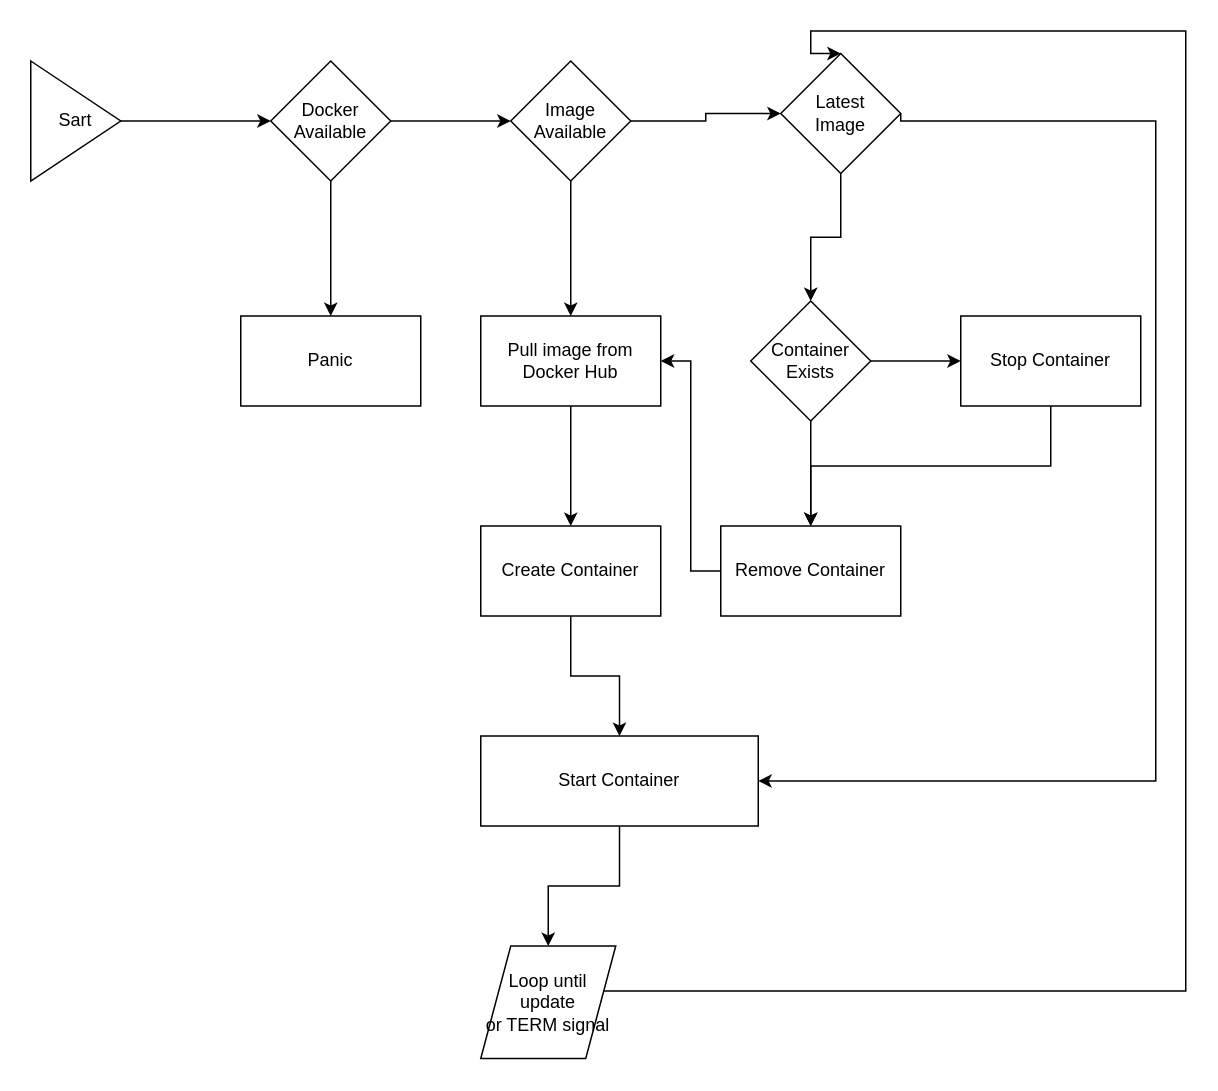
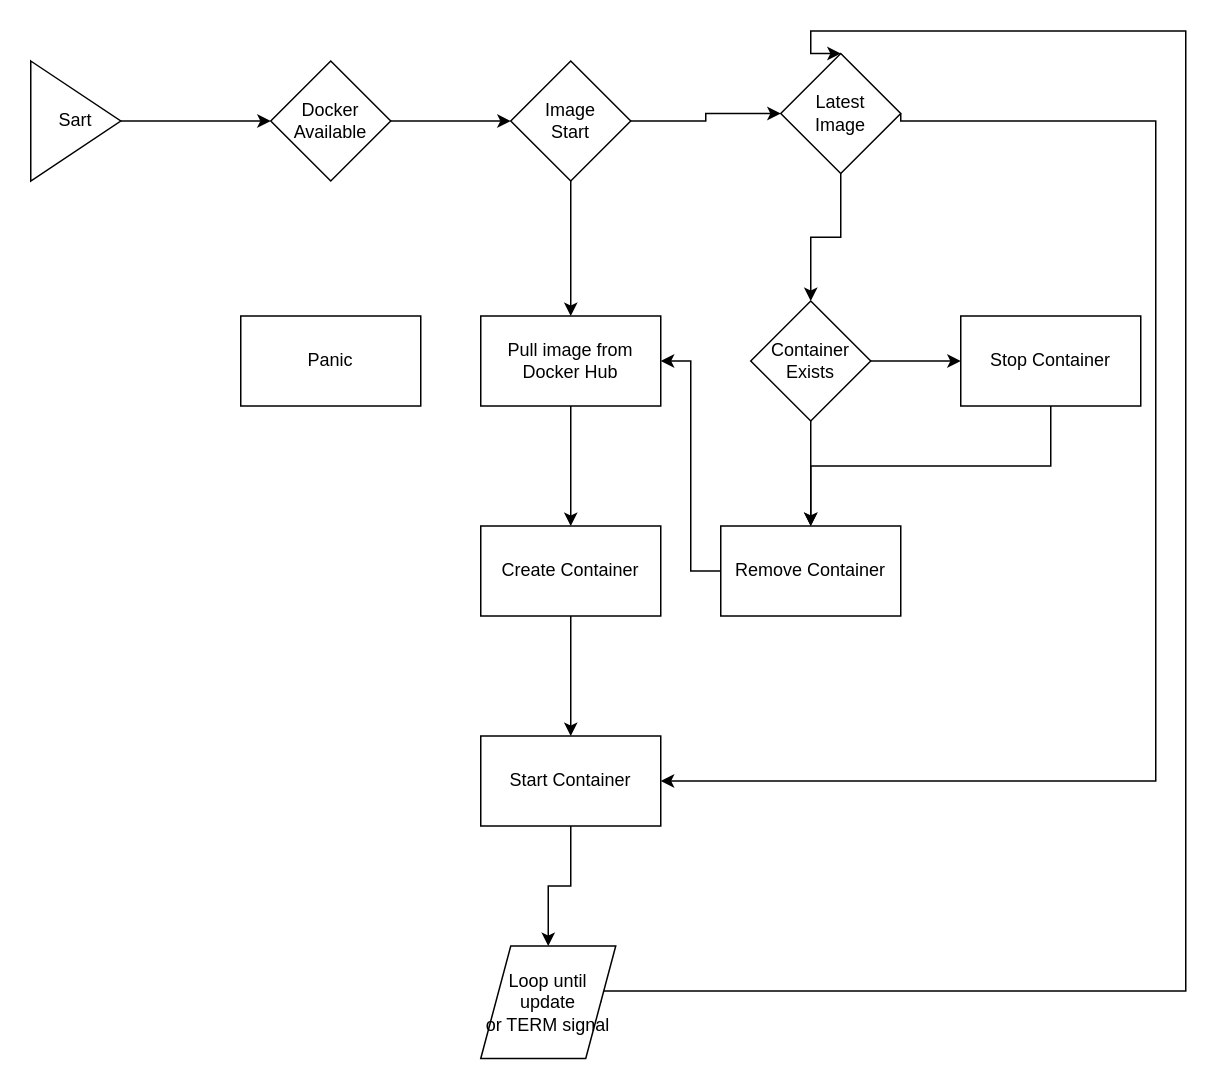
(571, 121) -> (571, 121)
(331, 243) -> none
(620, 781) -> (571, 781)
